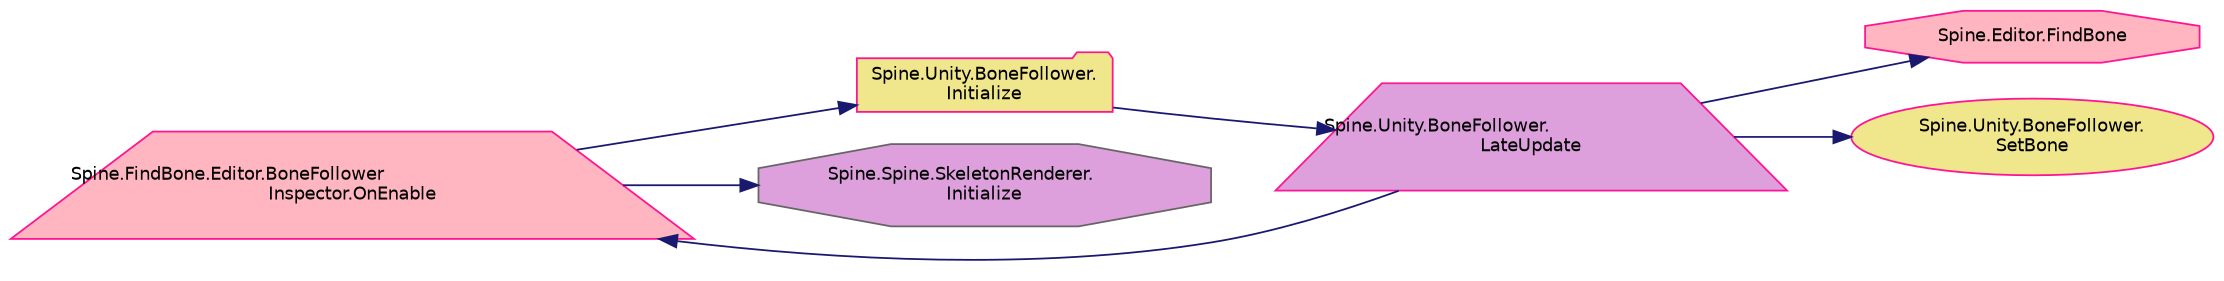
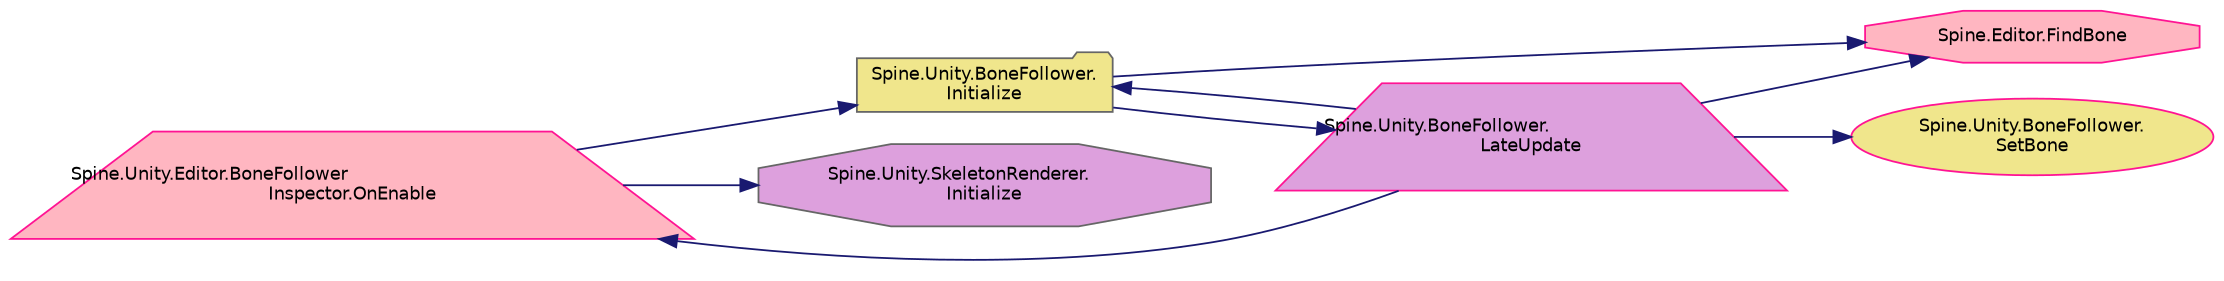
none -> (1480, 58)
(985, 85) -> (985, 85)
none -> (1244, 98)
(352, 185) -> (352, 185)
(985, 185) -> (985, 185)
